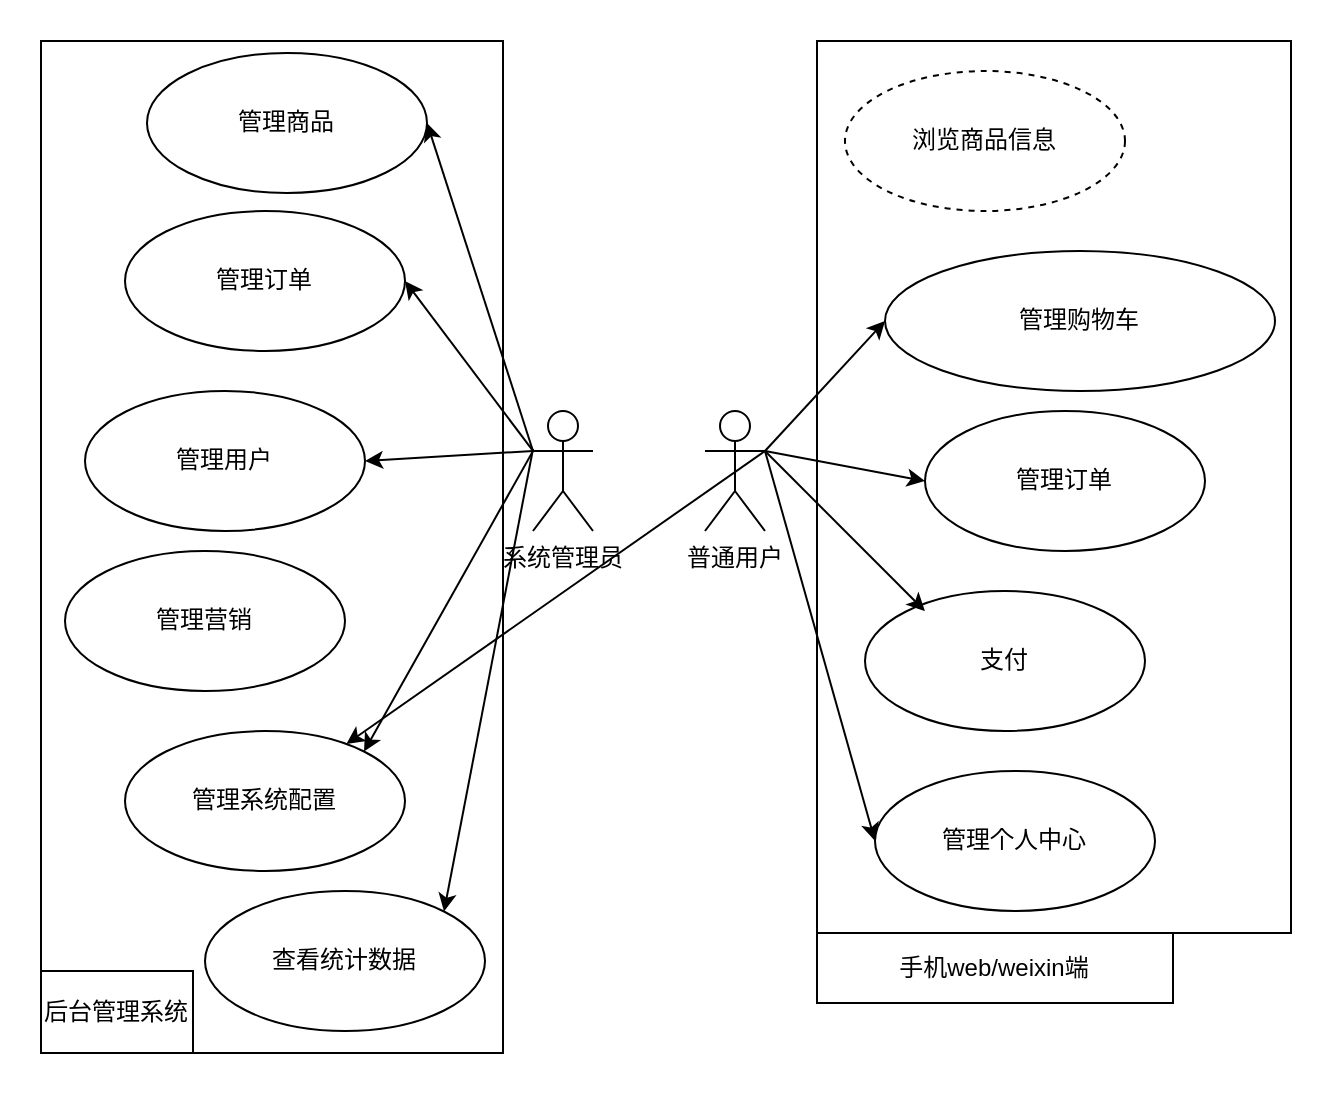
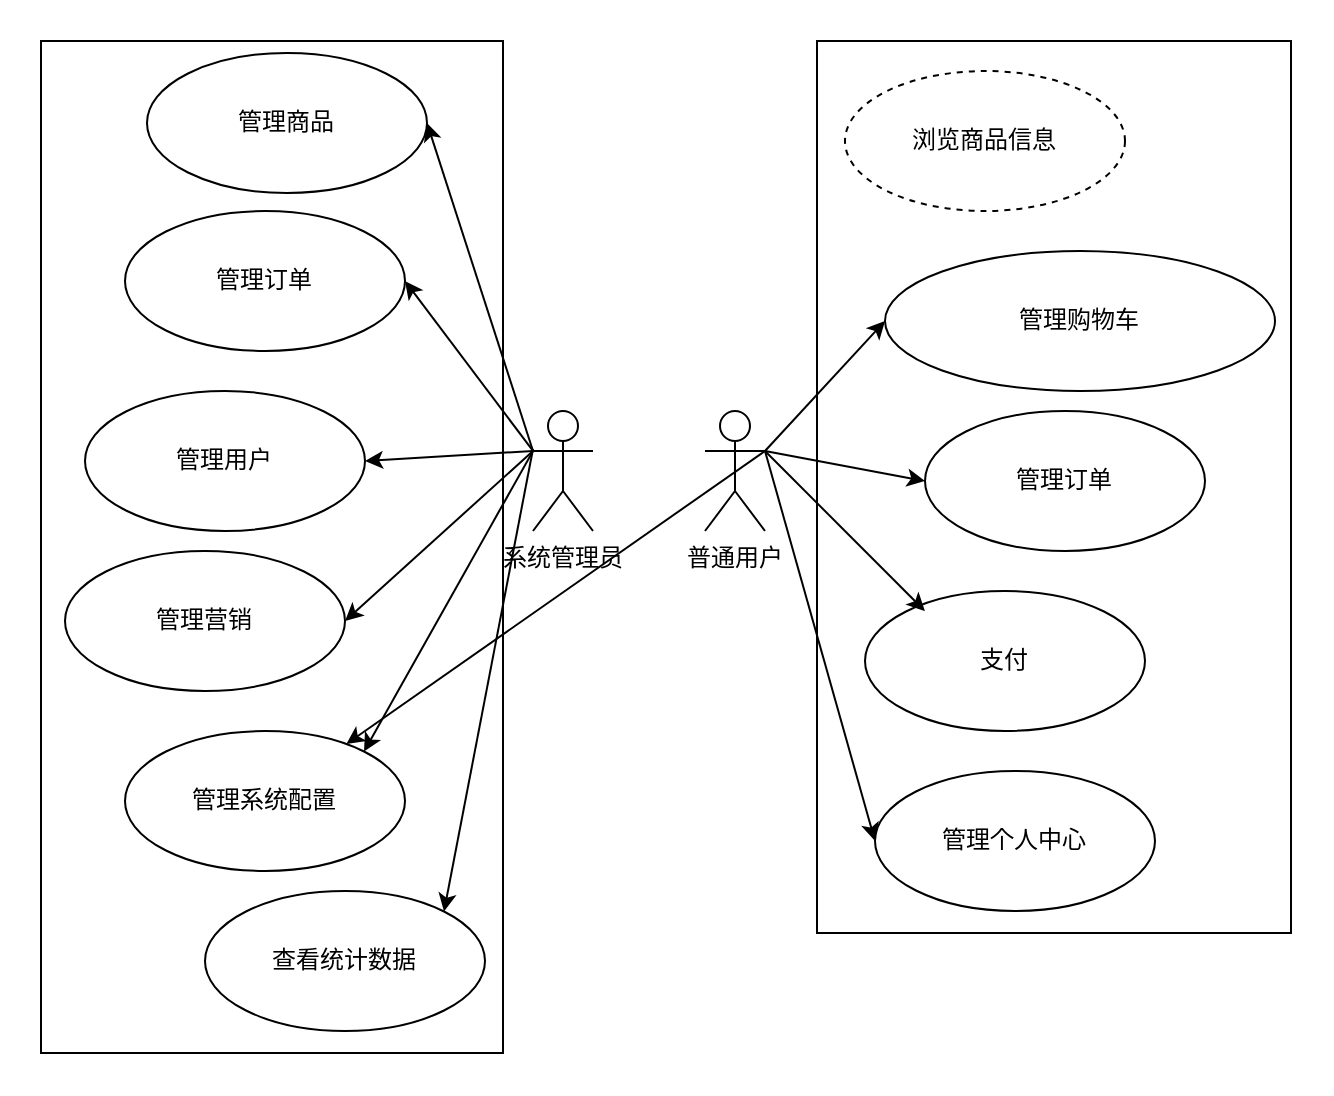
none -> (441, 534)
(995, 968) -> none
(117, 1012) -> none
